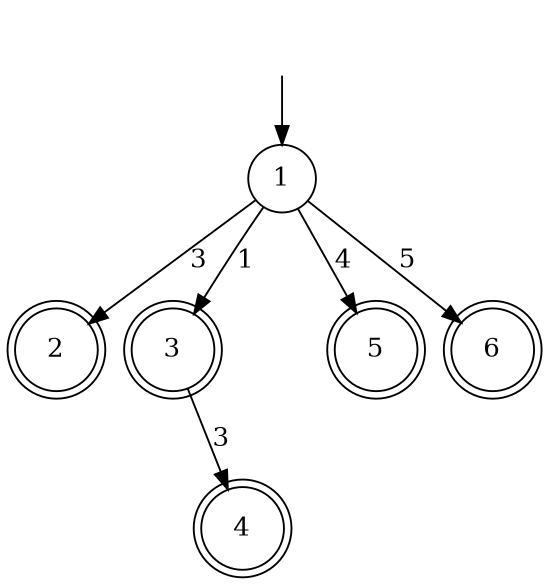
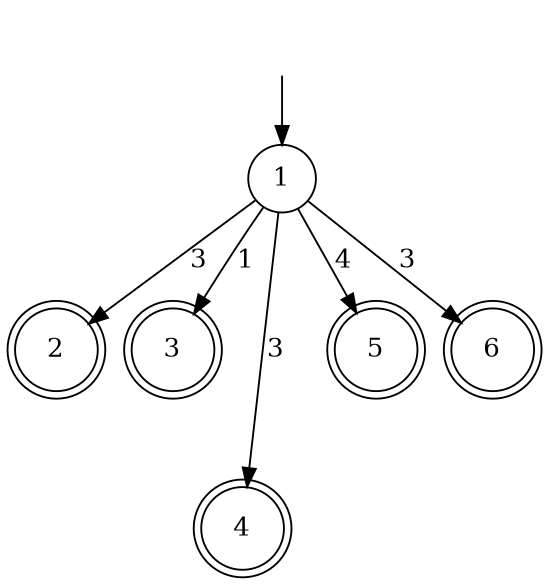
(408, 260) -> (408, 260)
(204, 430) -> (264, 340)
